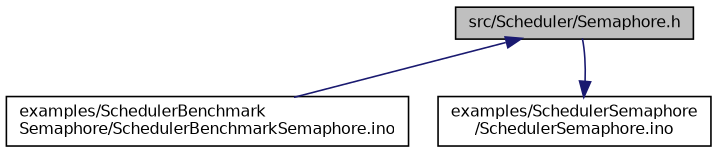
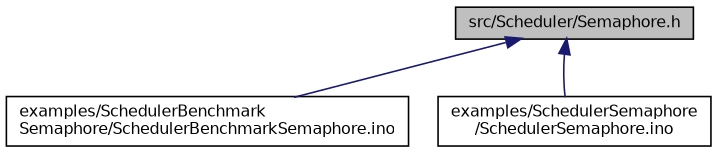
(585, 60) -> (564, 76)
